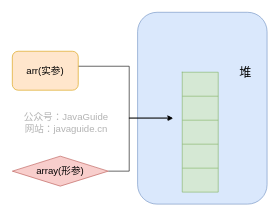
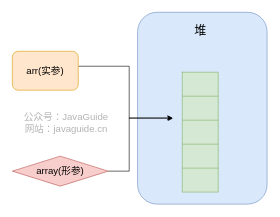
(245, 72) -> (200, 30)
